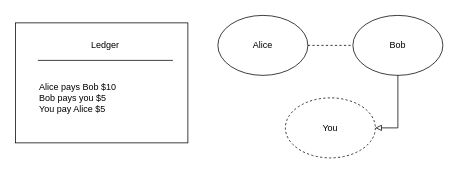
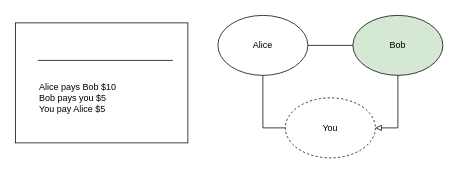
(105, 45) -> none
(330, 45) -> (330, 45)
(398, 45) -> (398, 45)
none -> (263, 113)
